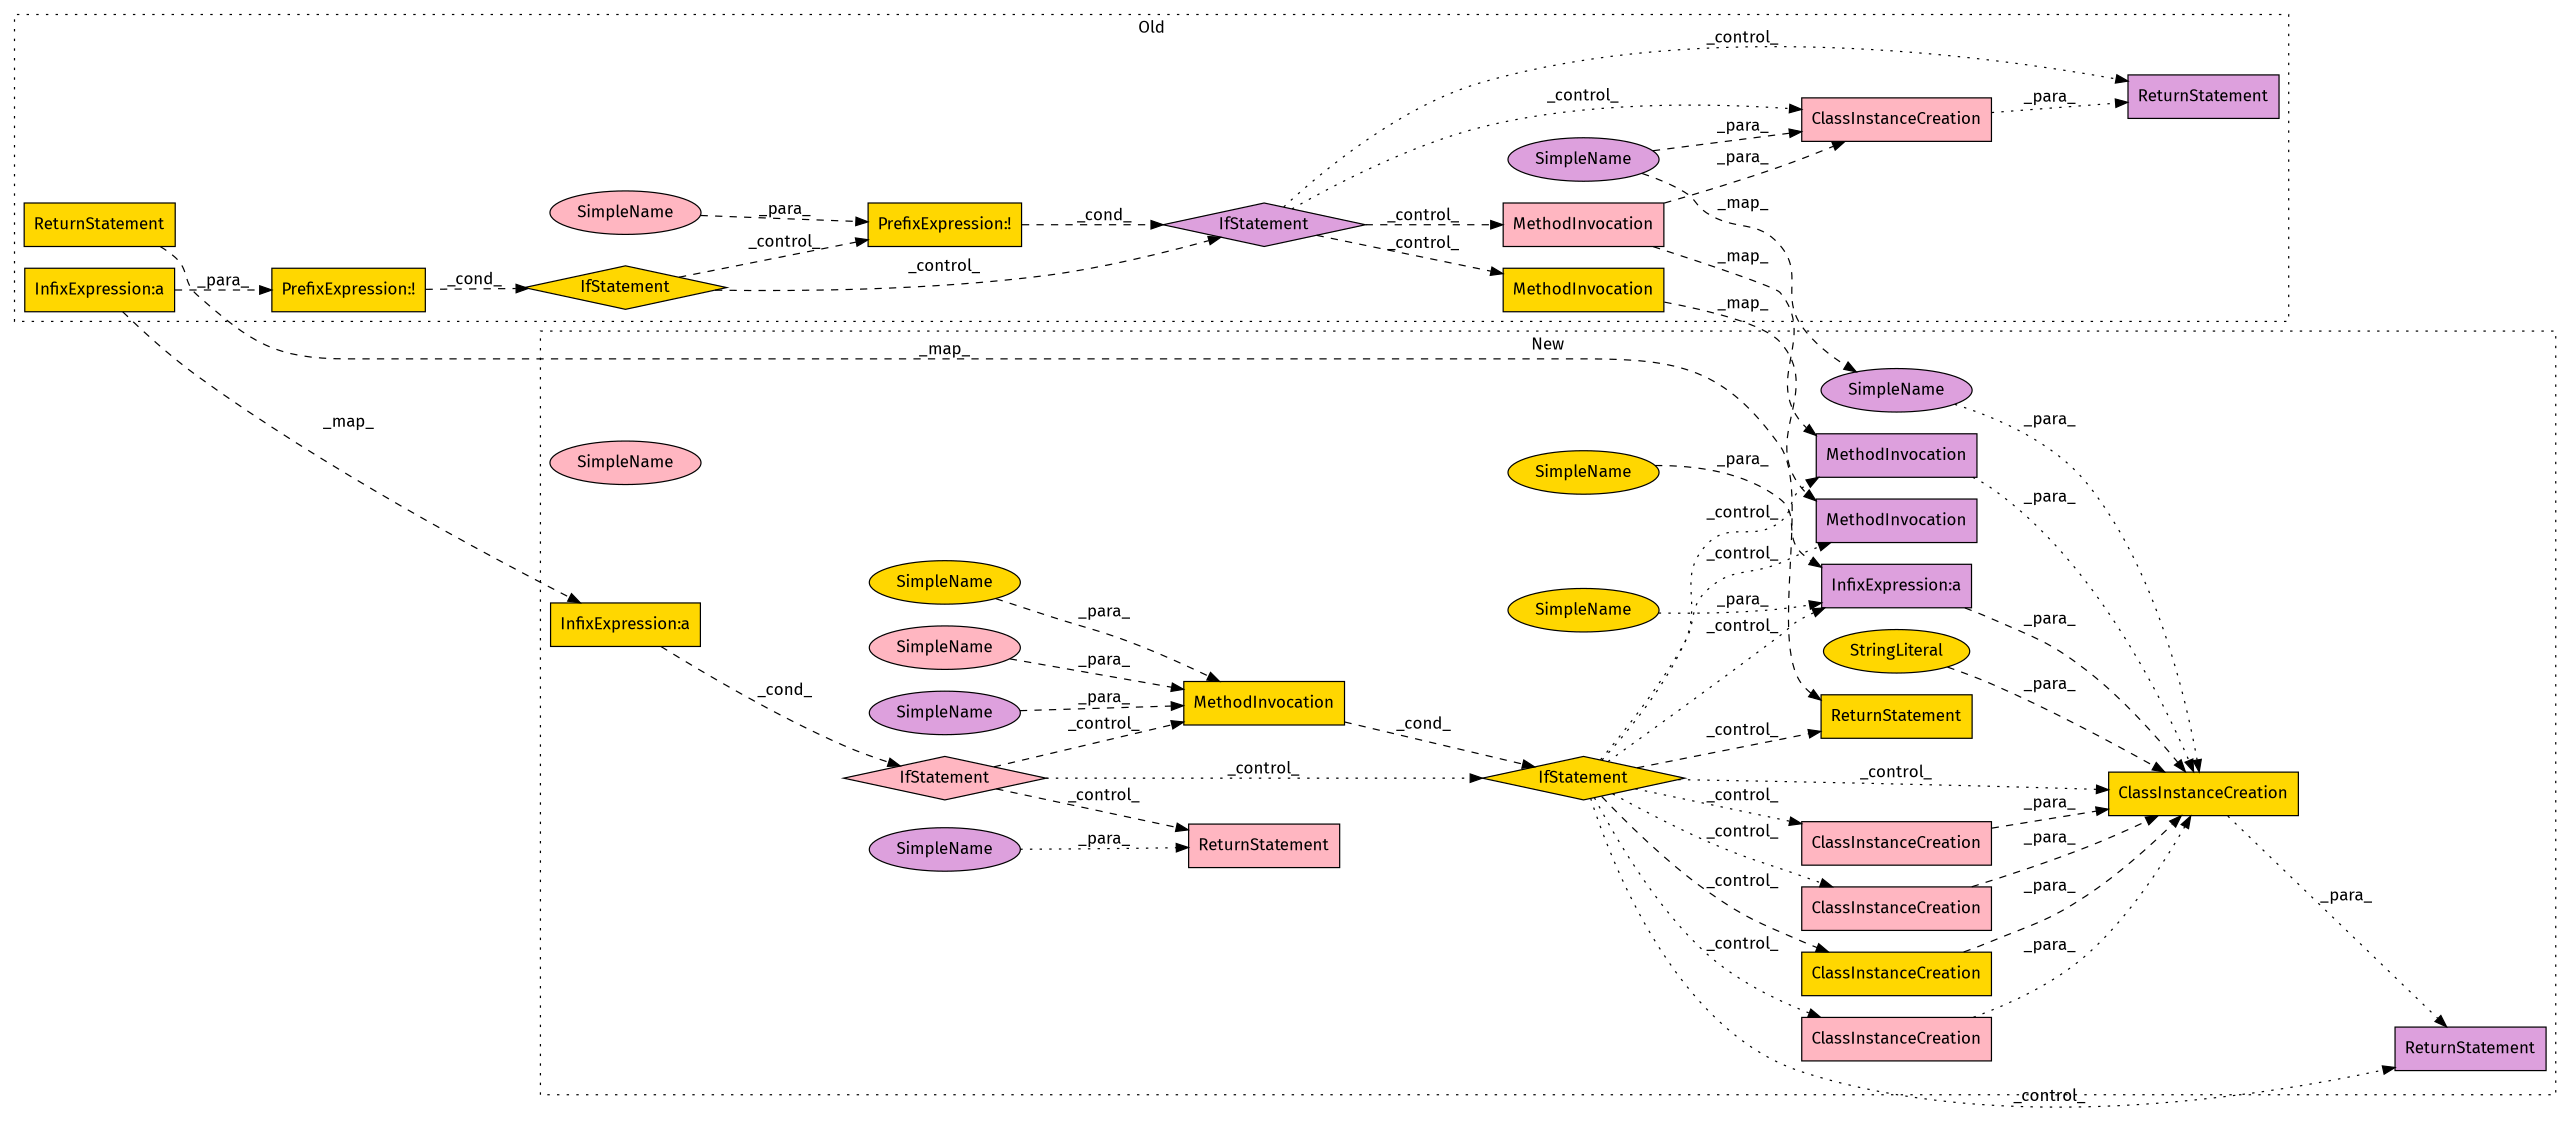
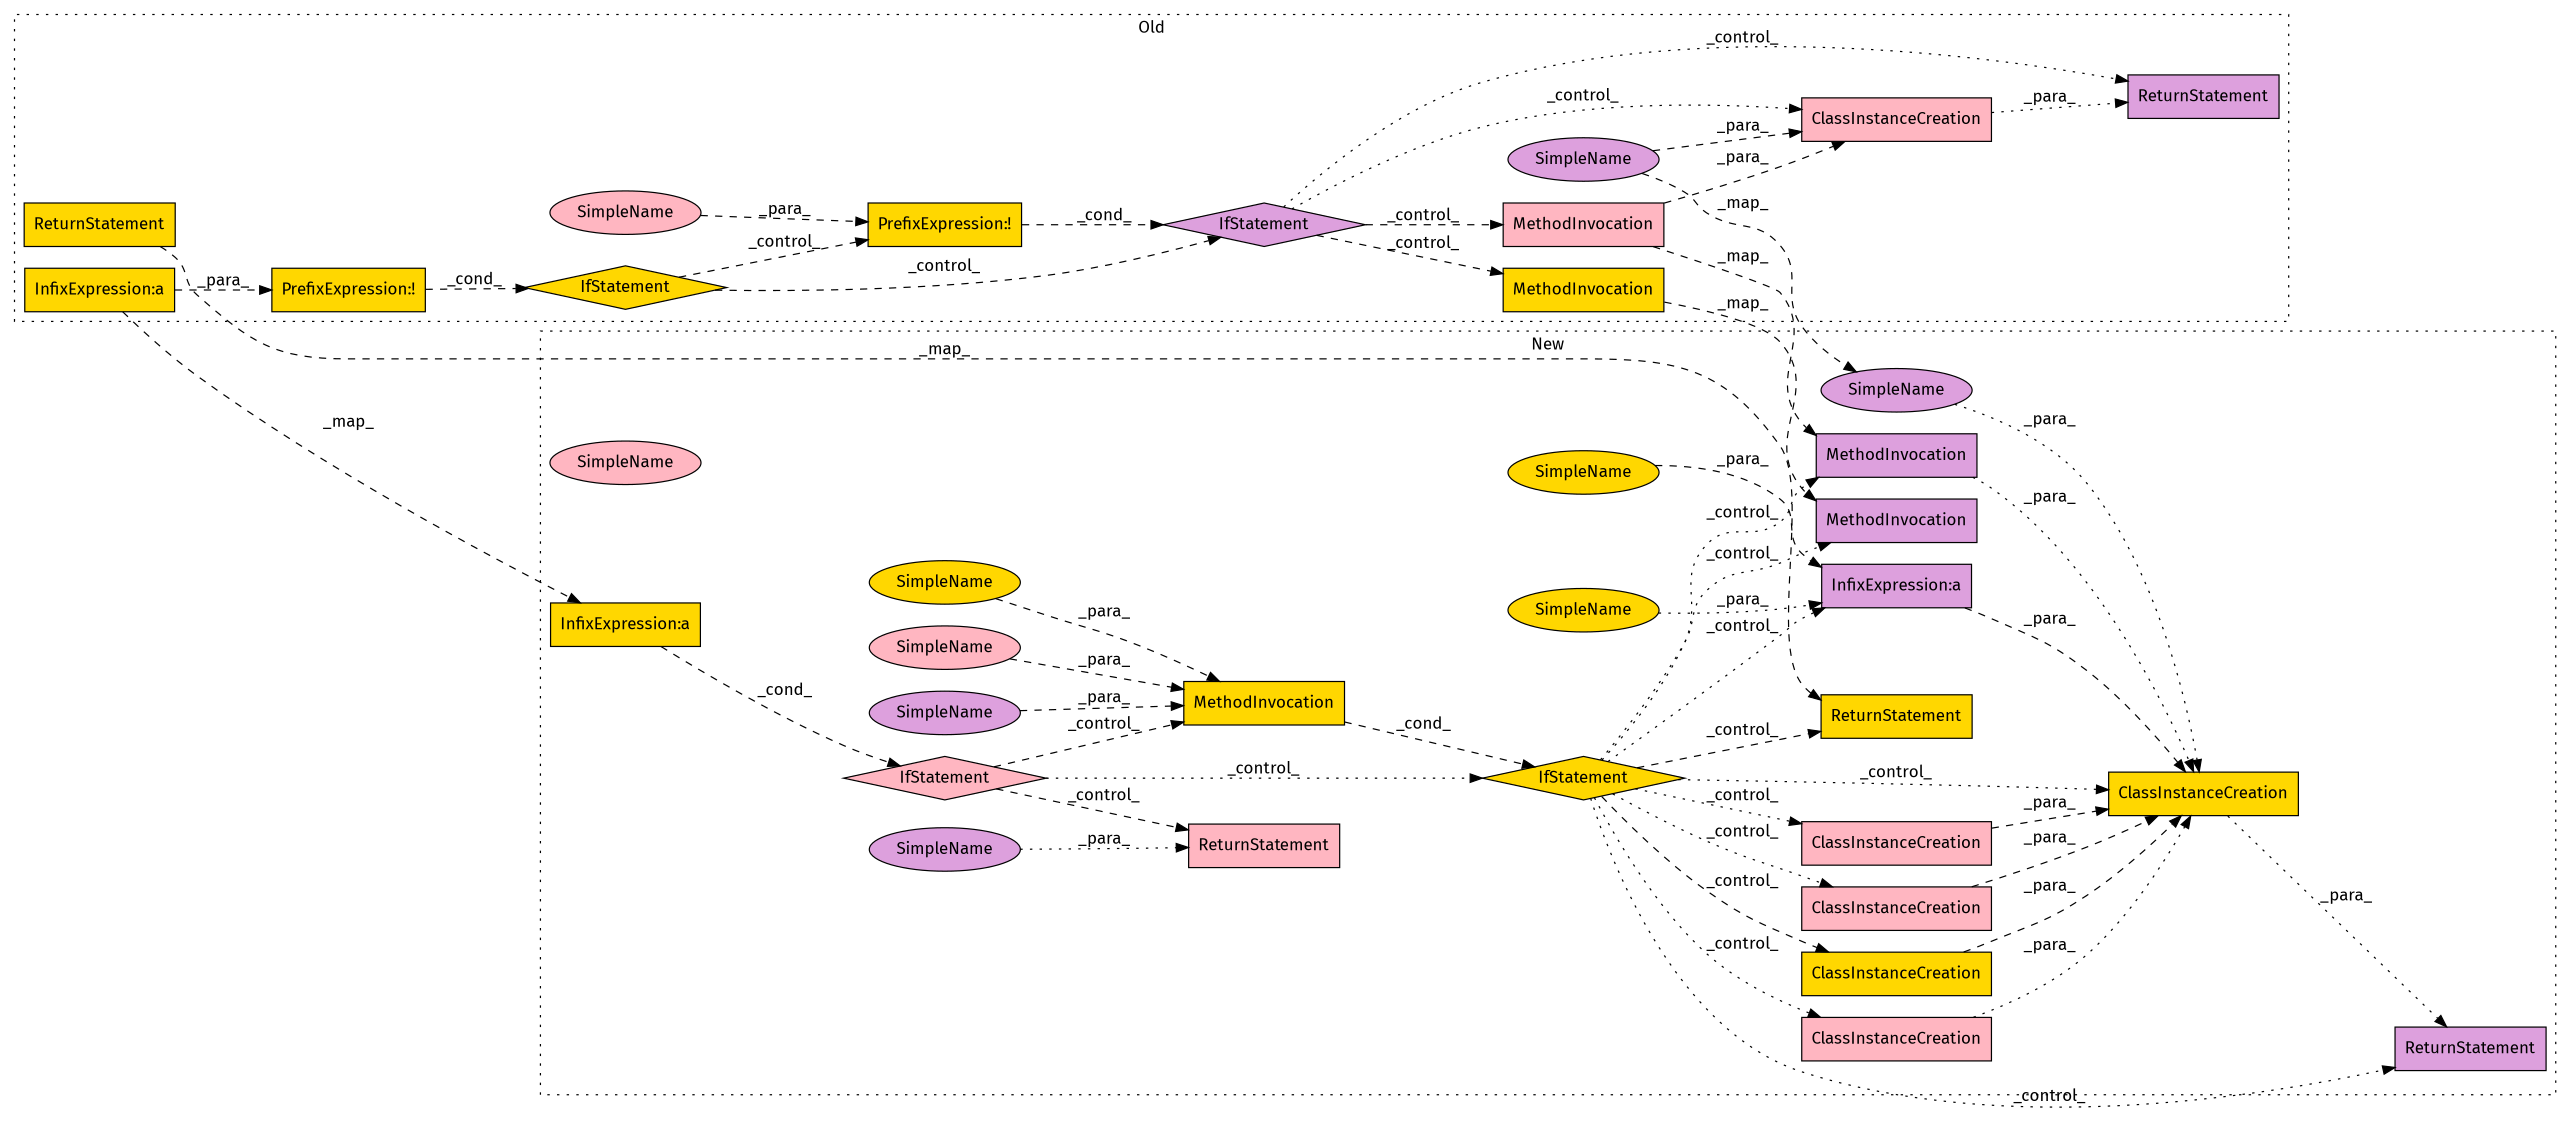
(1897, 651) -> none
